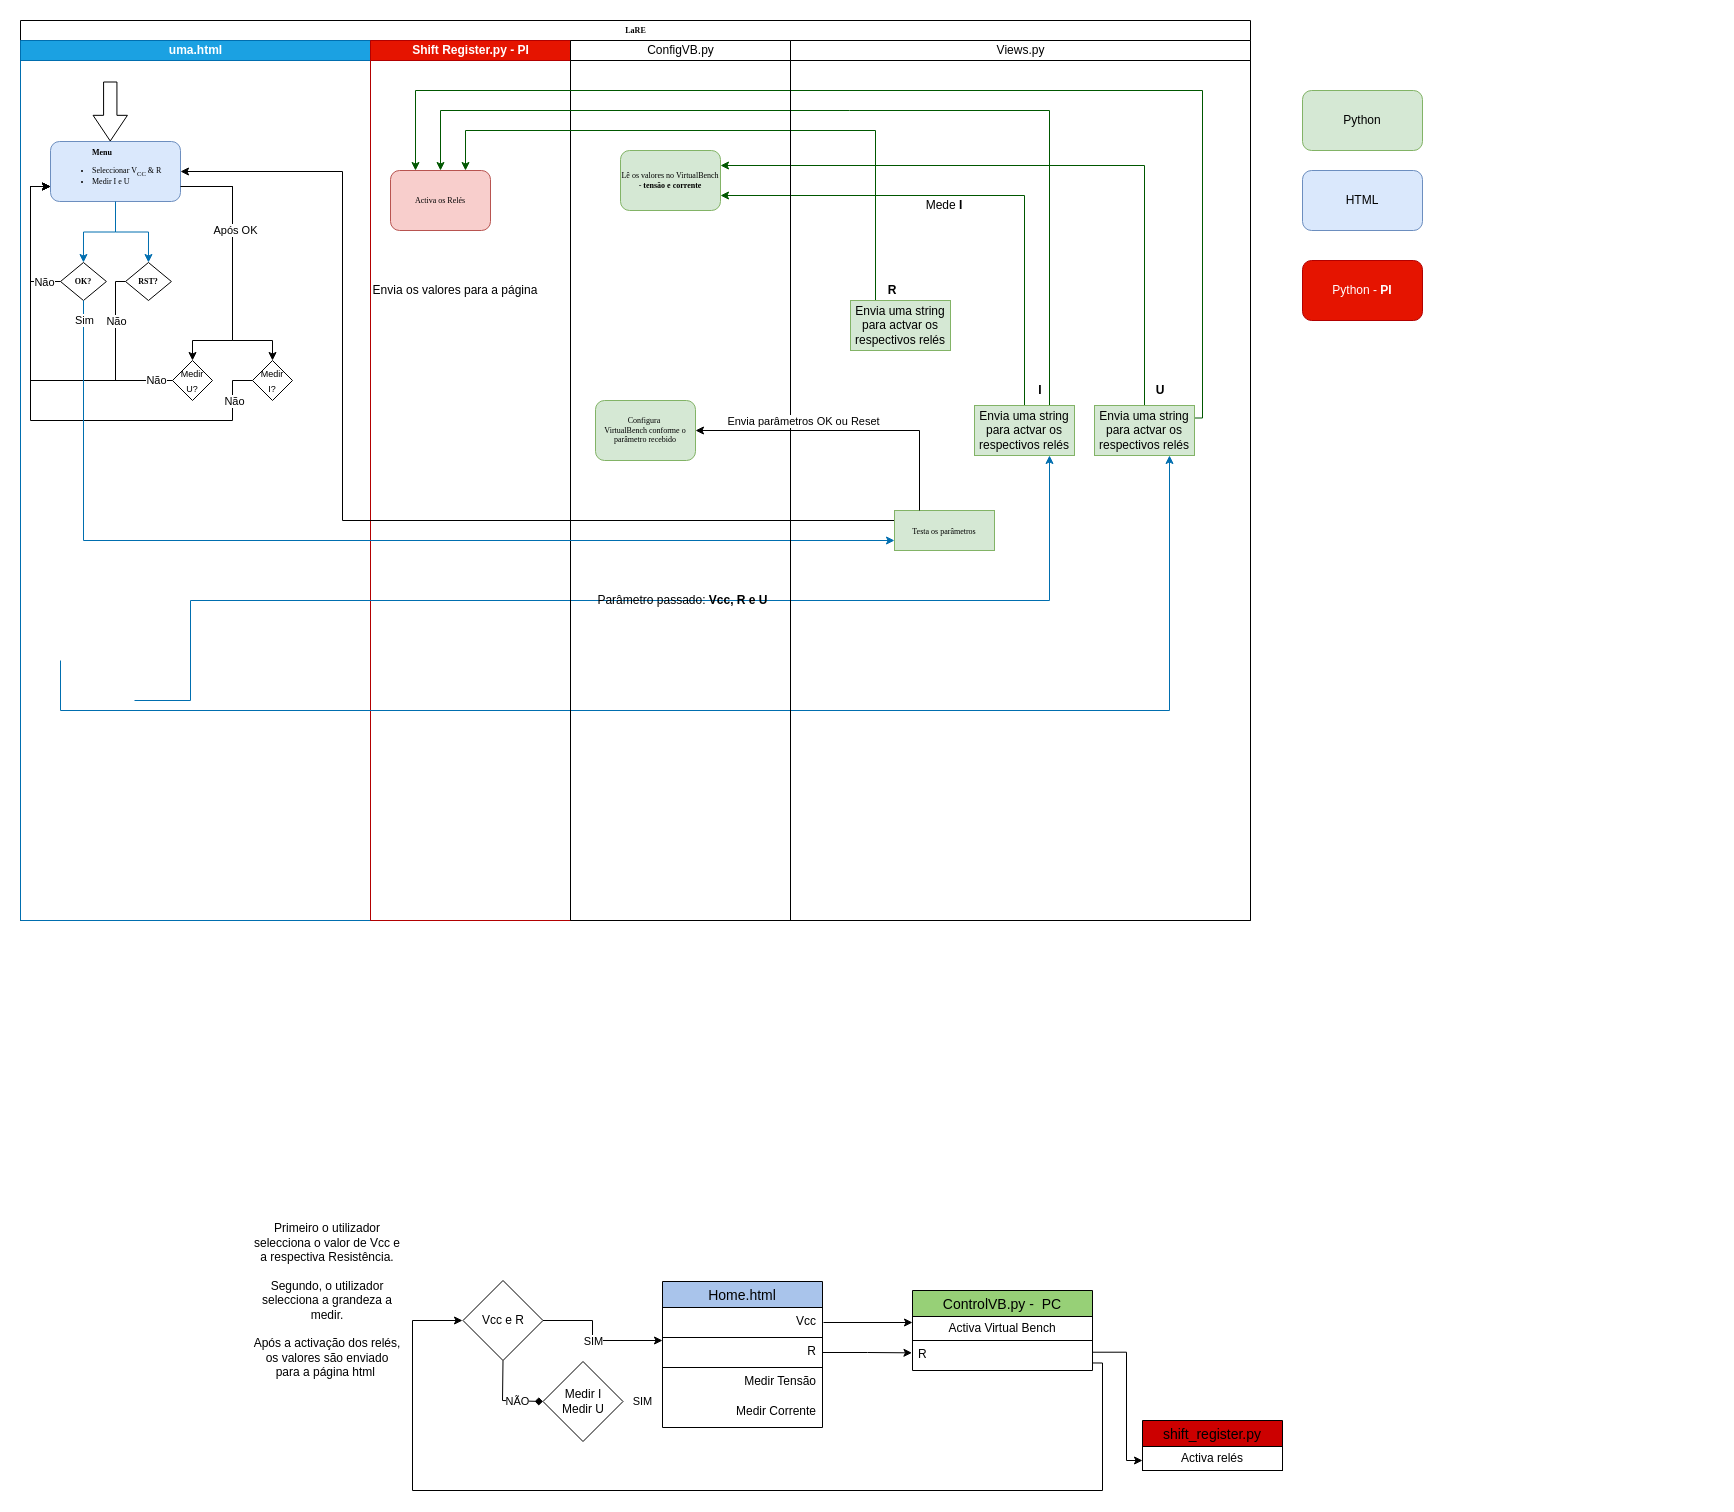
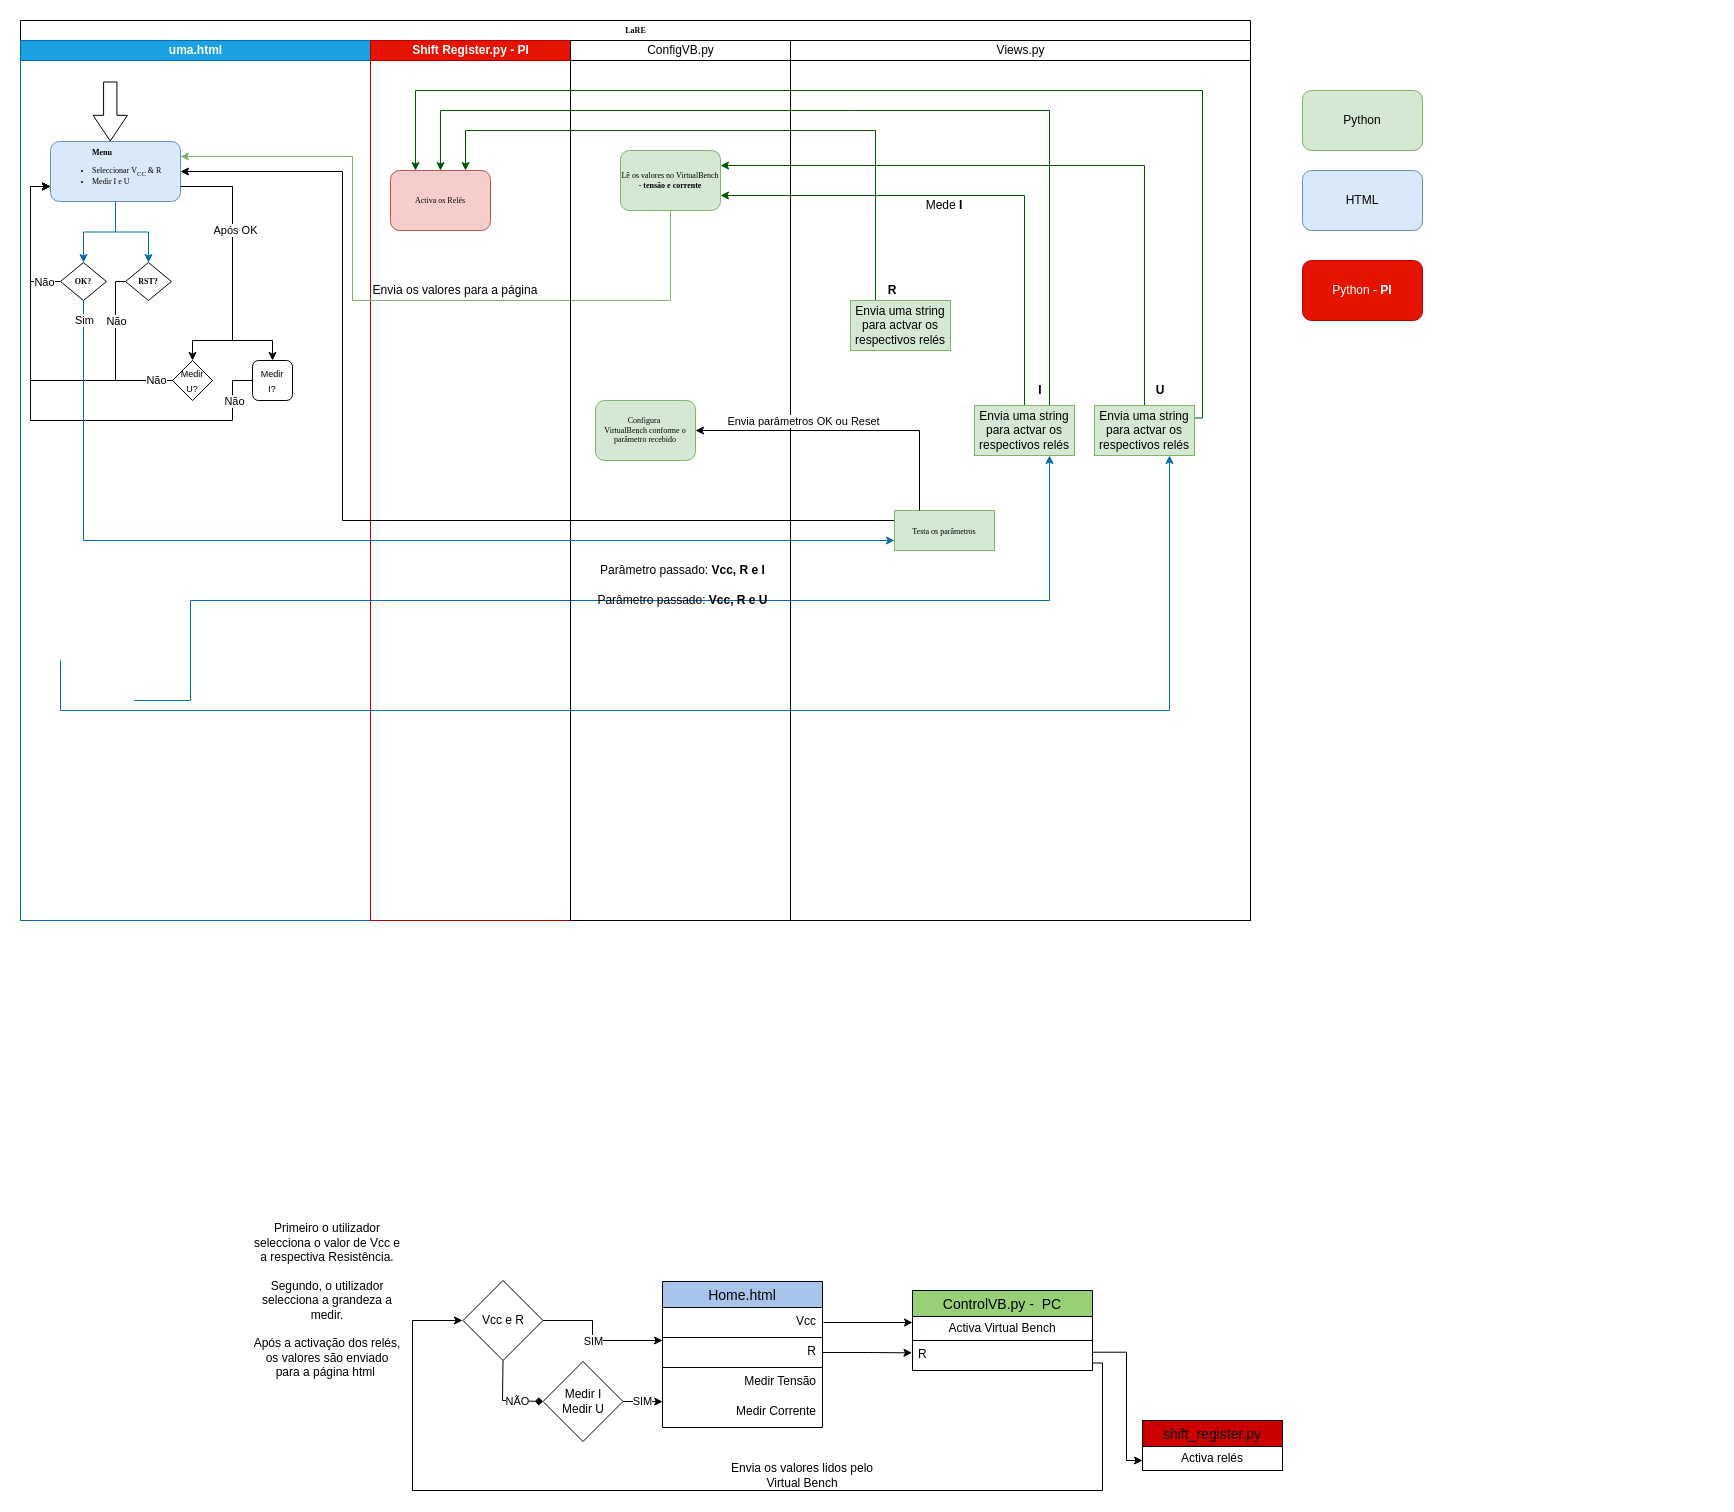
none -> (403, 301)
(273, 381) -> (273, 381)
none -> (683, 571)
none -> (628, 1402)
none -> (803, 1476)
